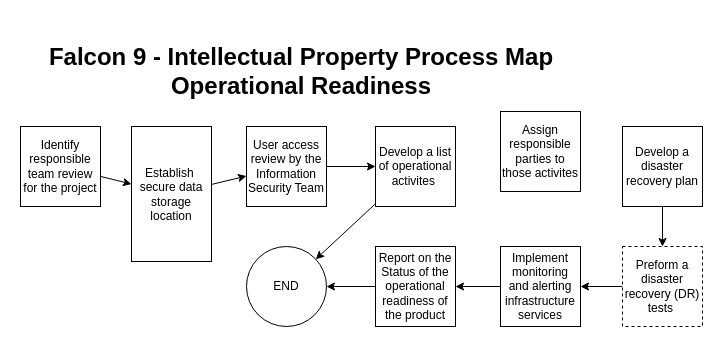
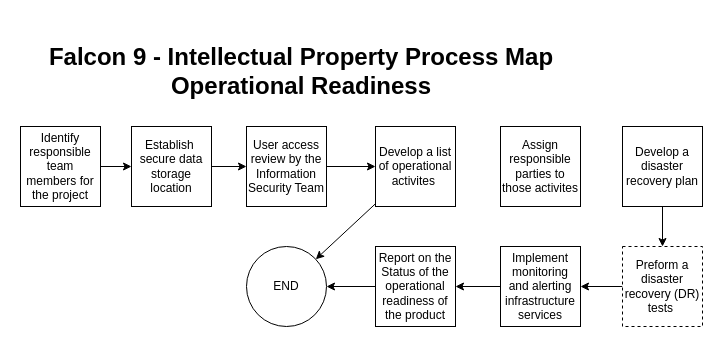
(541, 152) -> (541, 167)
(61, 167) -> (61, 167)
(172, 194) -> (172, 167)
